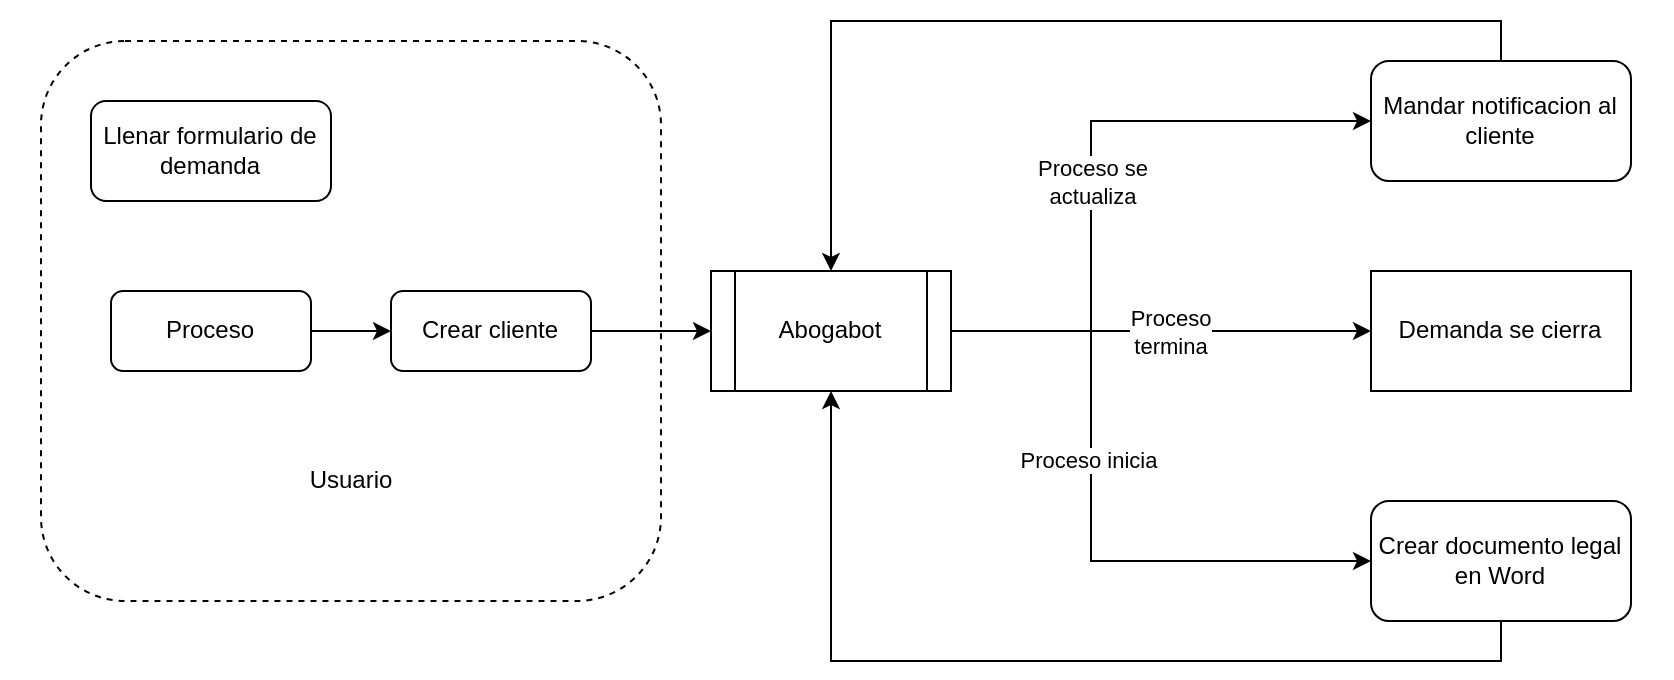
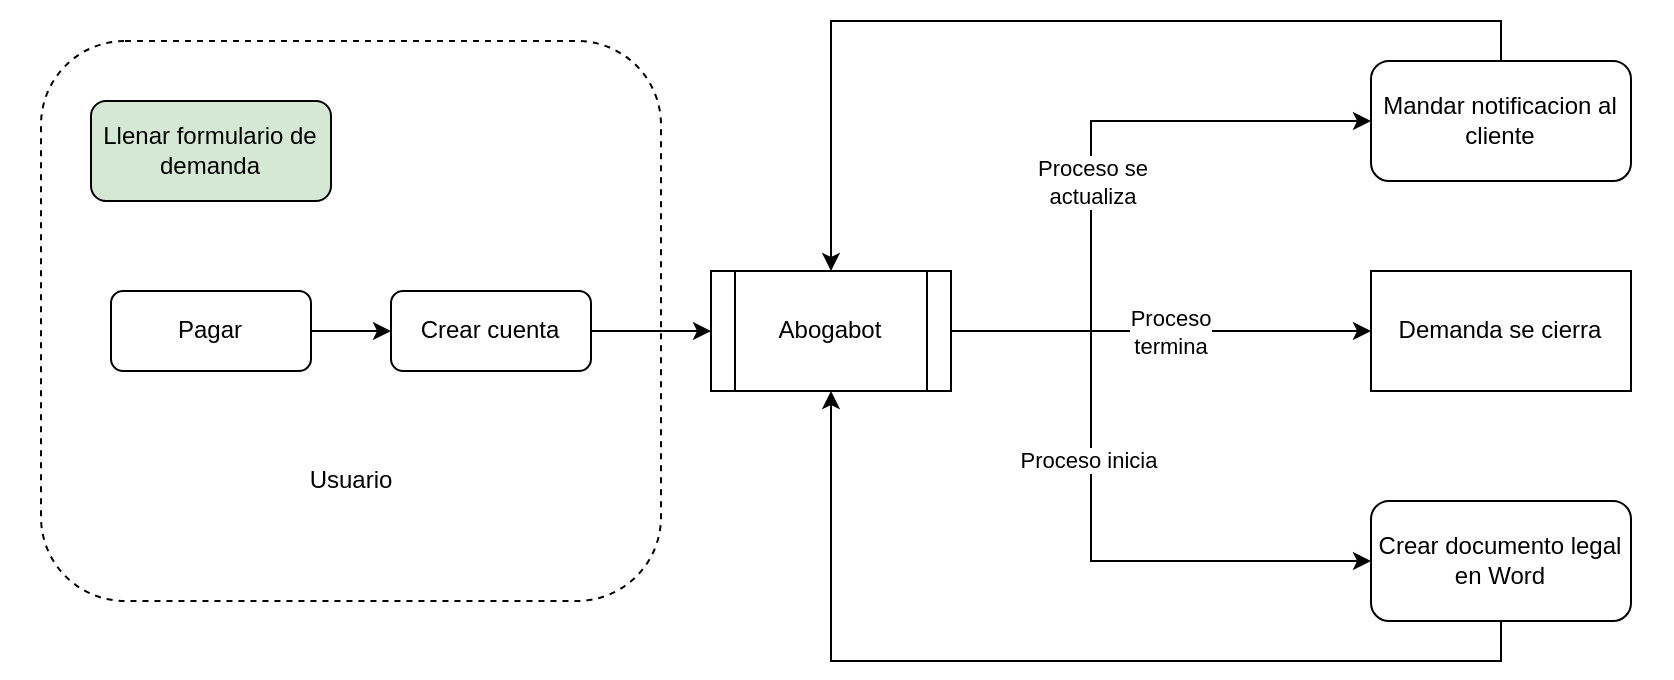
(211, 151) -> (211, 151)
(211, 331) -> (211, 331)
(491, 331) -> (491, 331)
